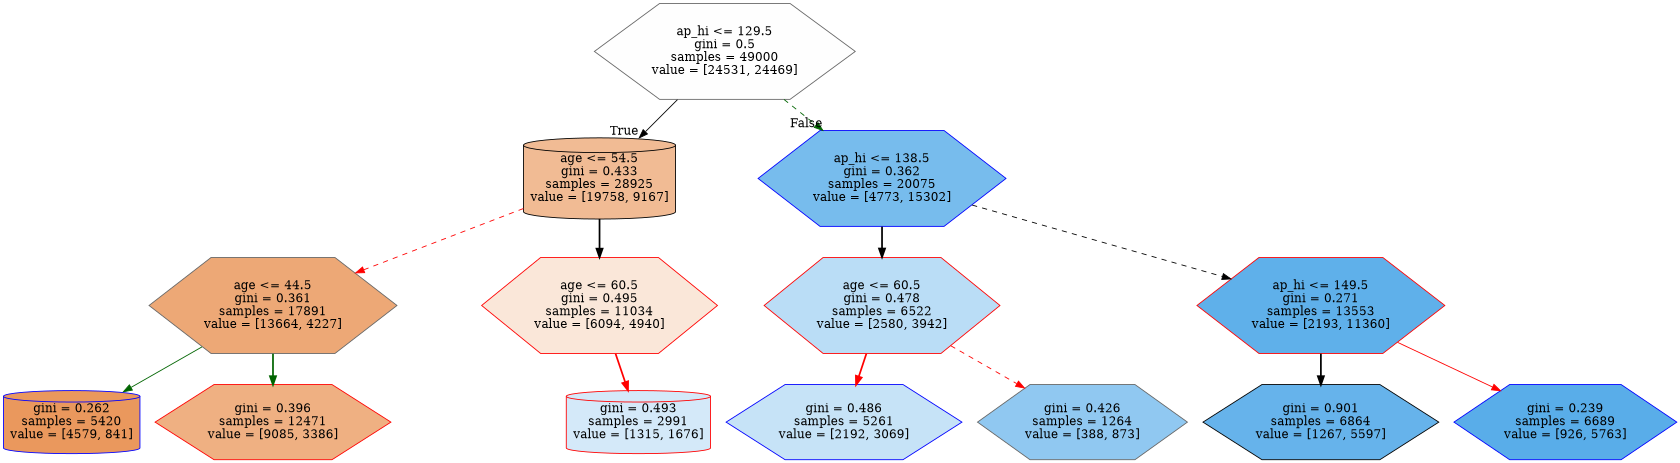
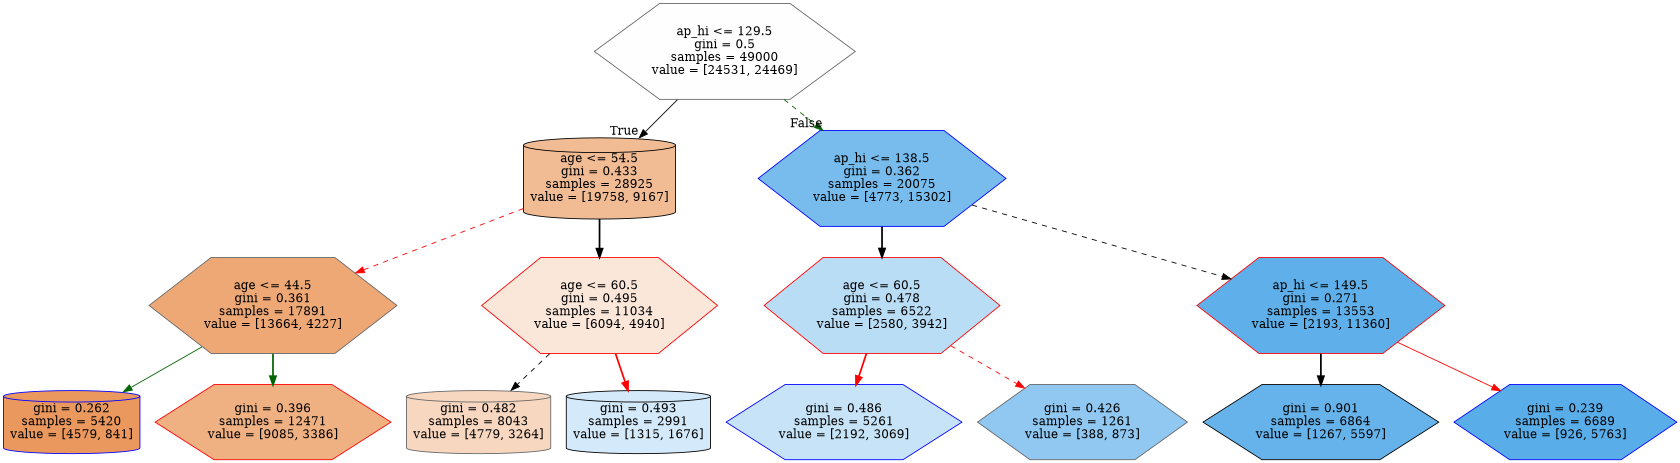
none -> (479, 422)
(638, 422) -> (638, 422)
(1082, 422) -> (1082, 422)
